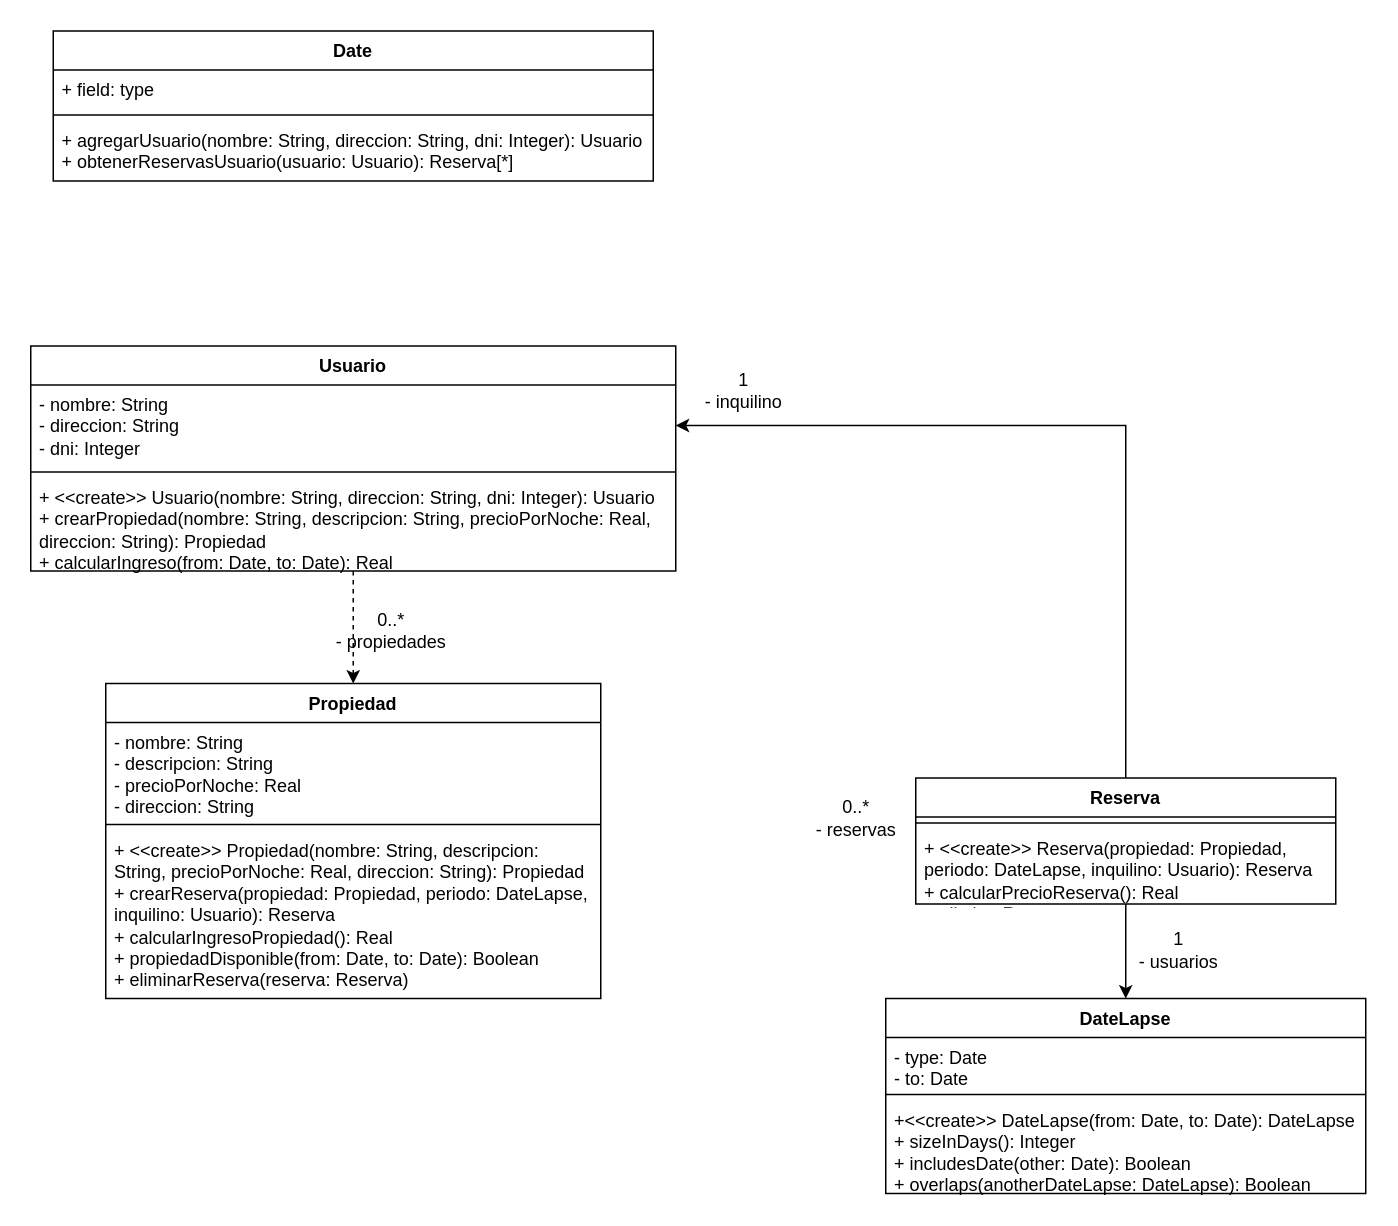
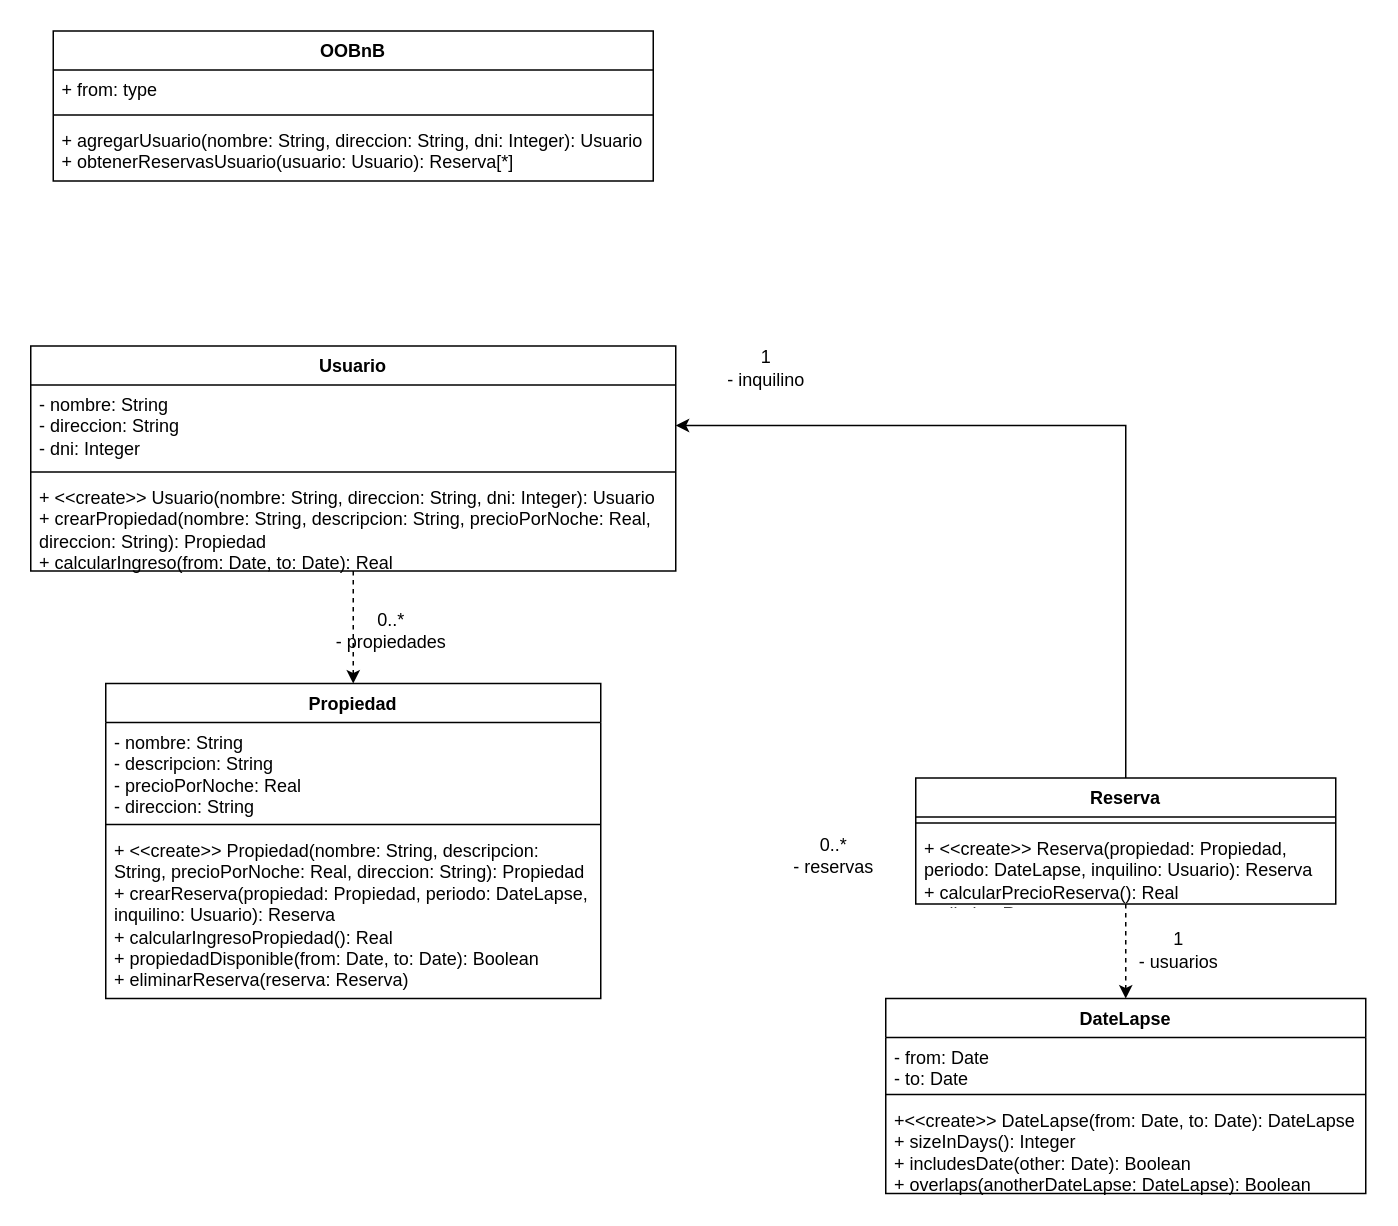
(353, 52) -> (353, 52)
(116, 91) -> (116, 91)
(743, 391) -> (766, 368)
(856, 818) -> (833, 856)
(1126, 946) -> (1126, 946)
(948, 1069) -> (948, 1069)
